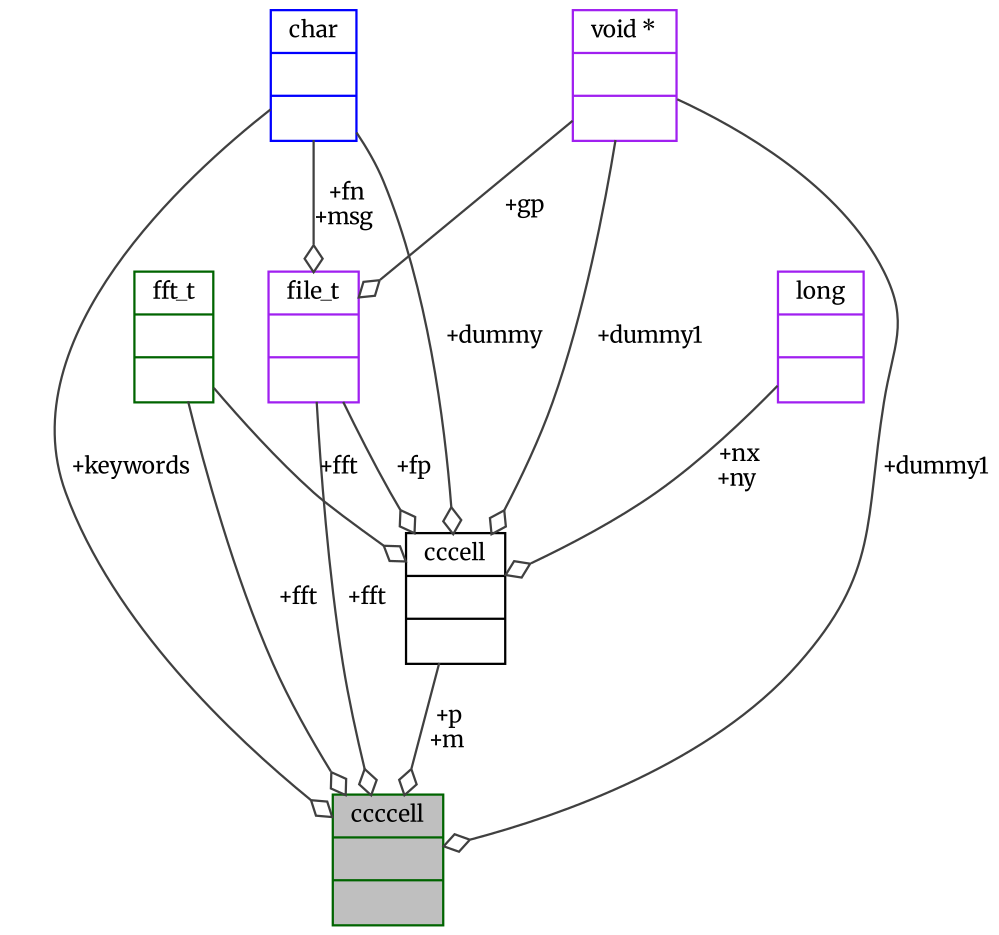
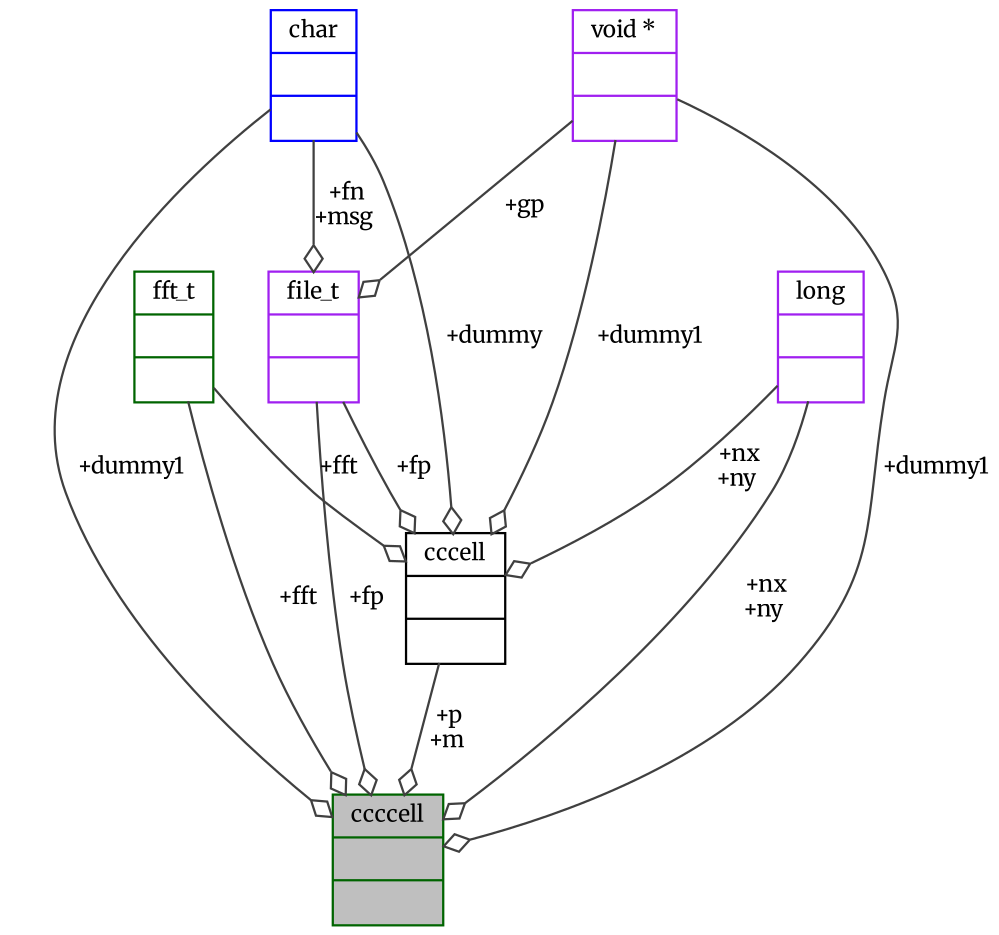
(129, 468) -> (129, 468)
(364, 598) -> (364, 598)
none -> (666, 625)
